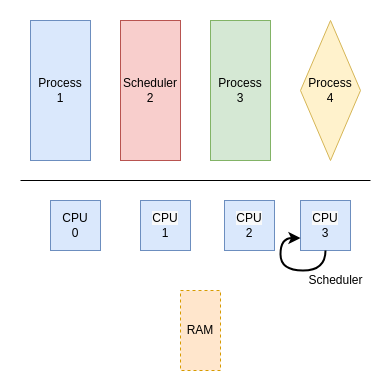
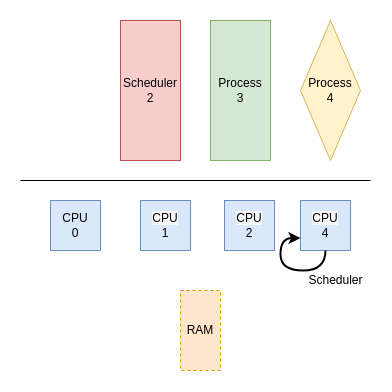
(61, 91) -> none
(326, 226) -> (326, 226)
